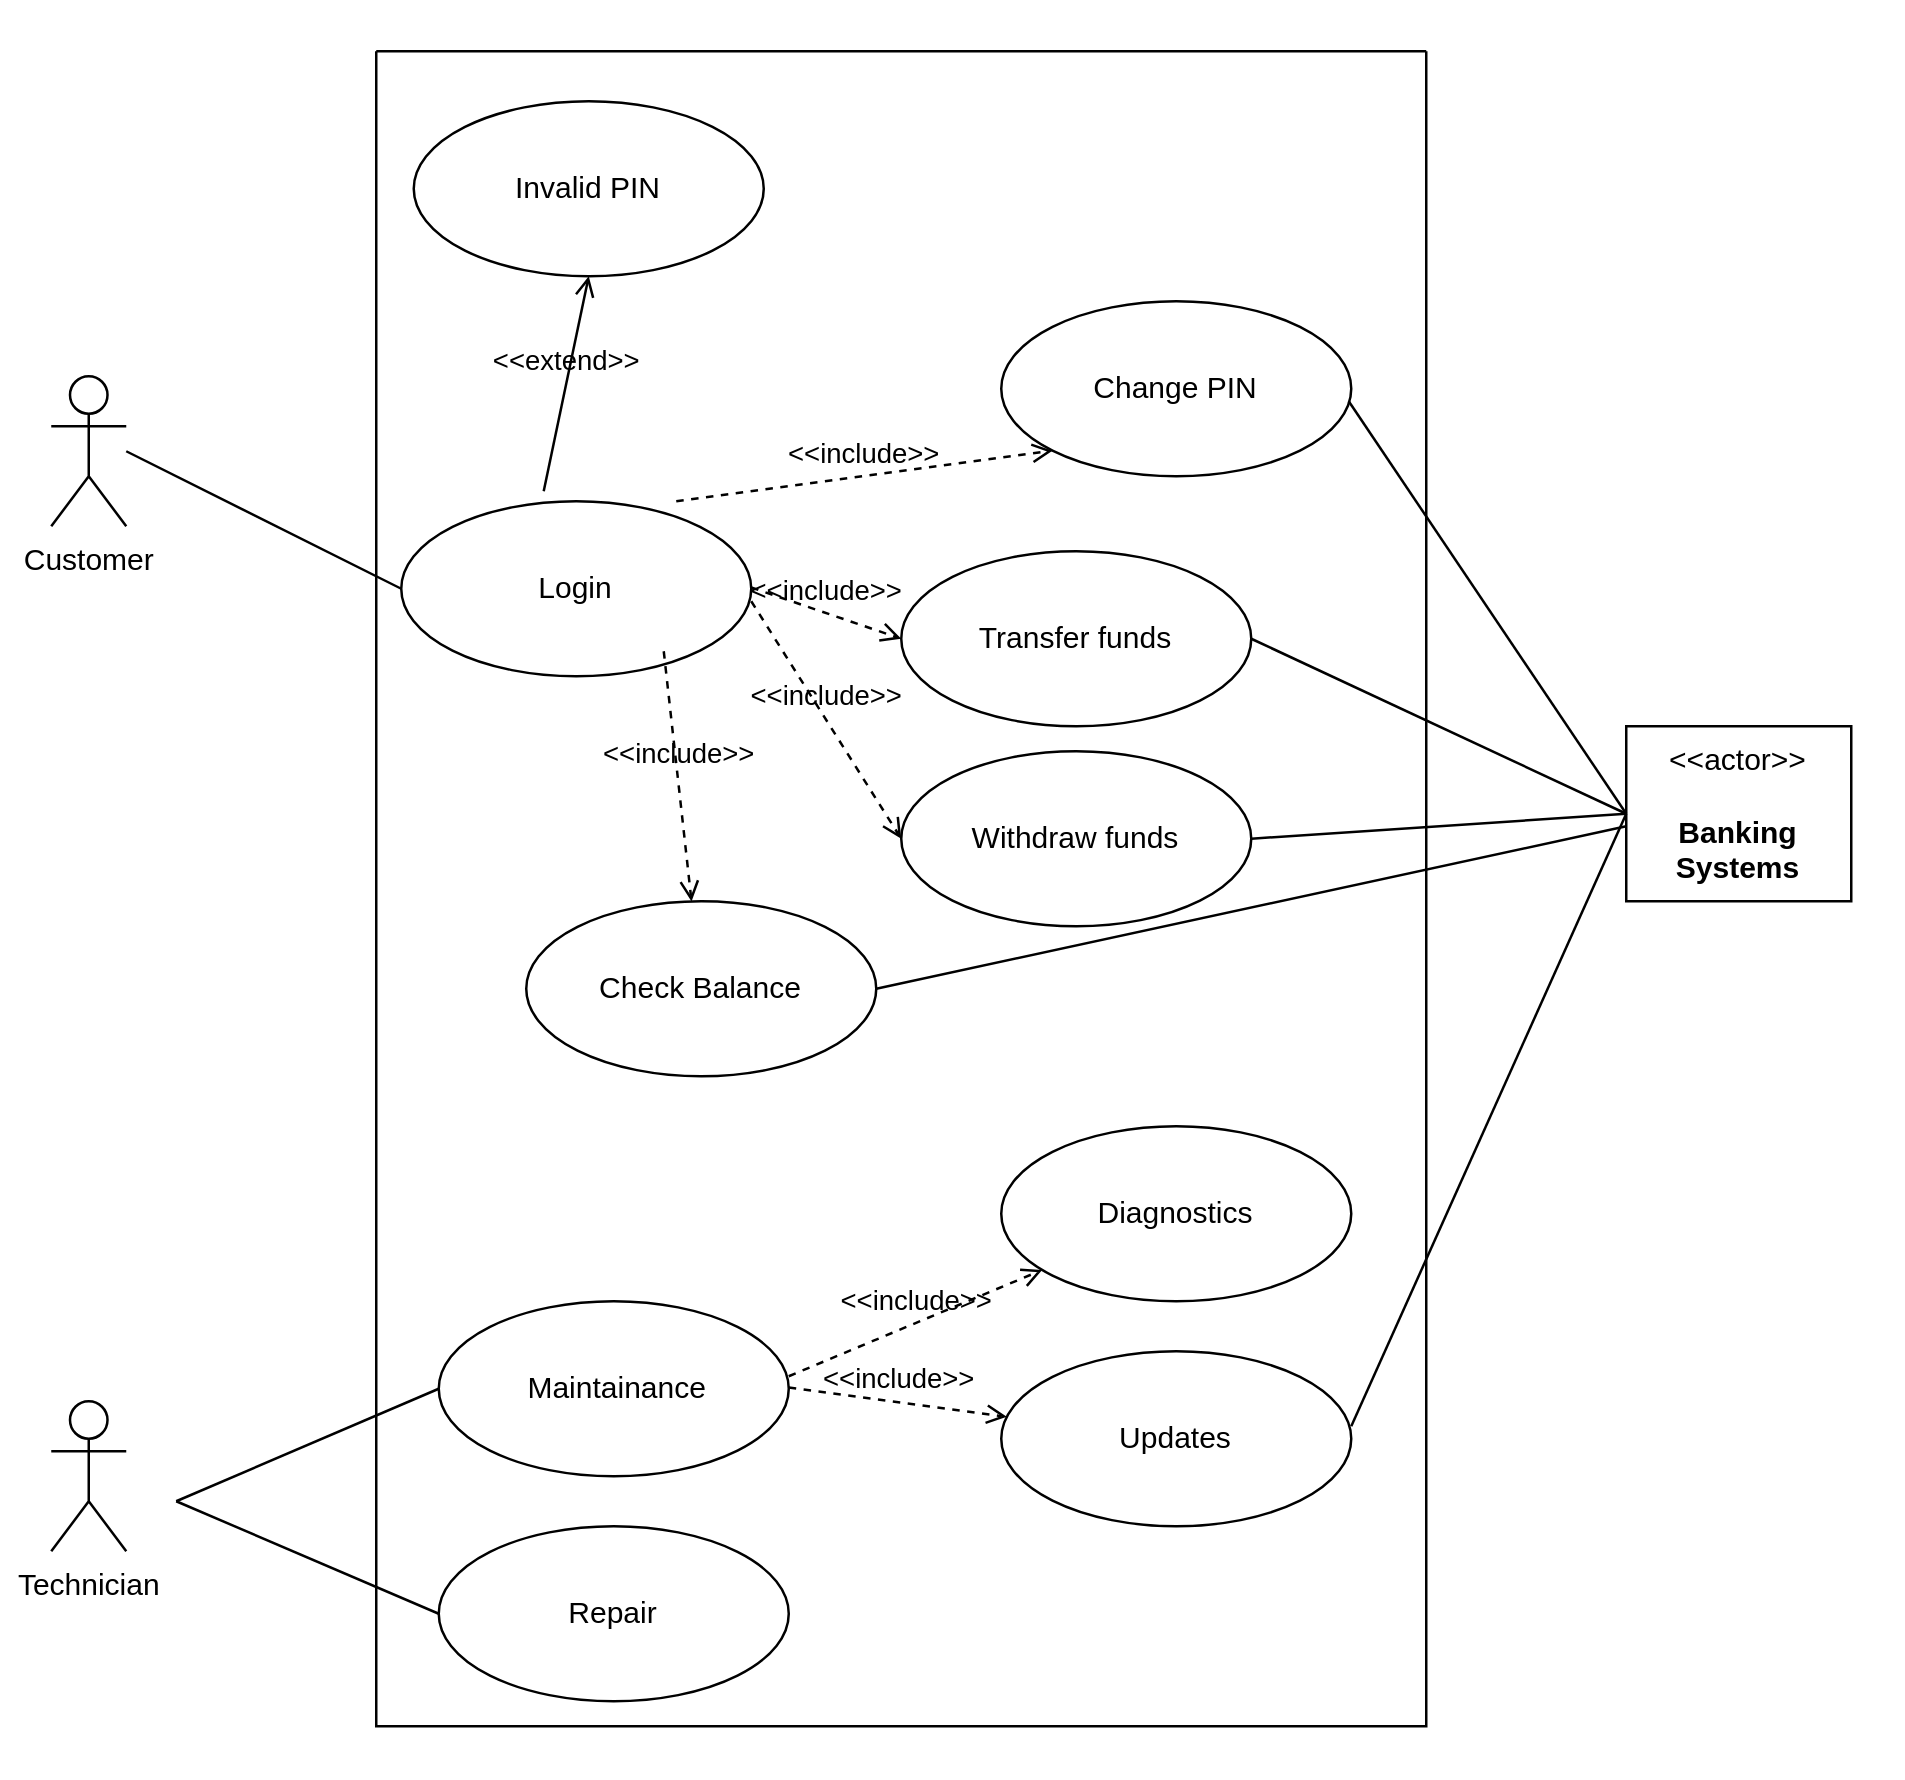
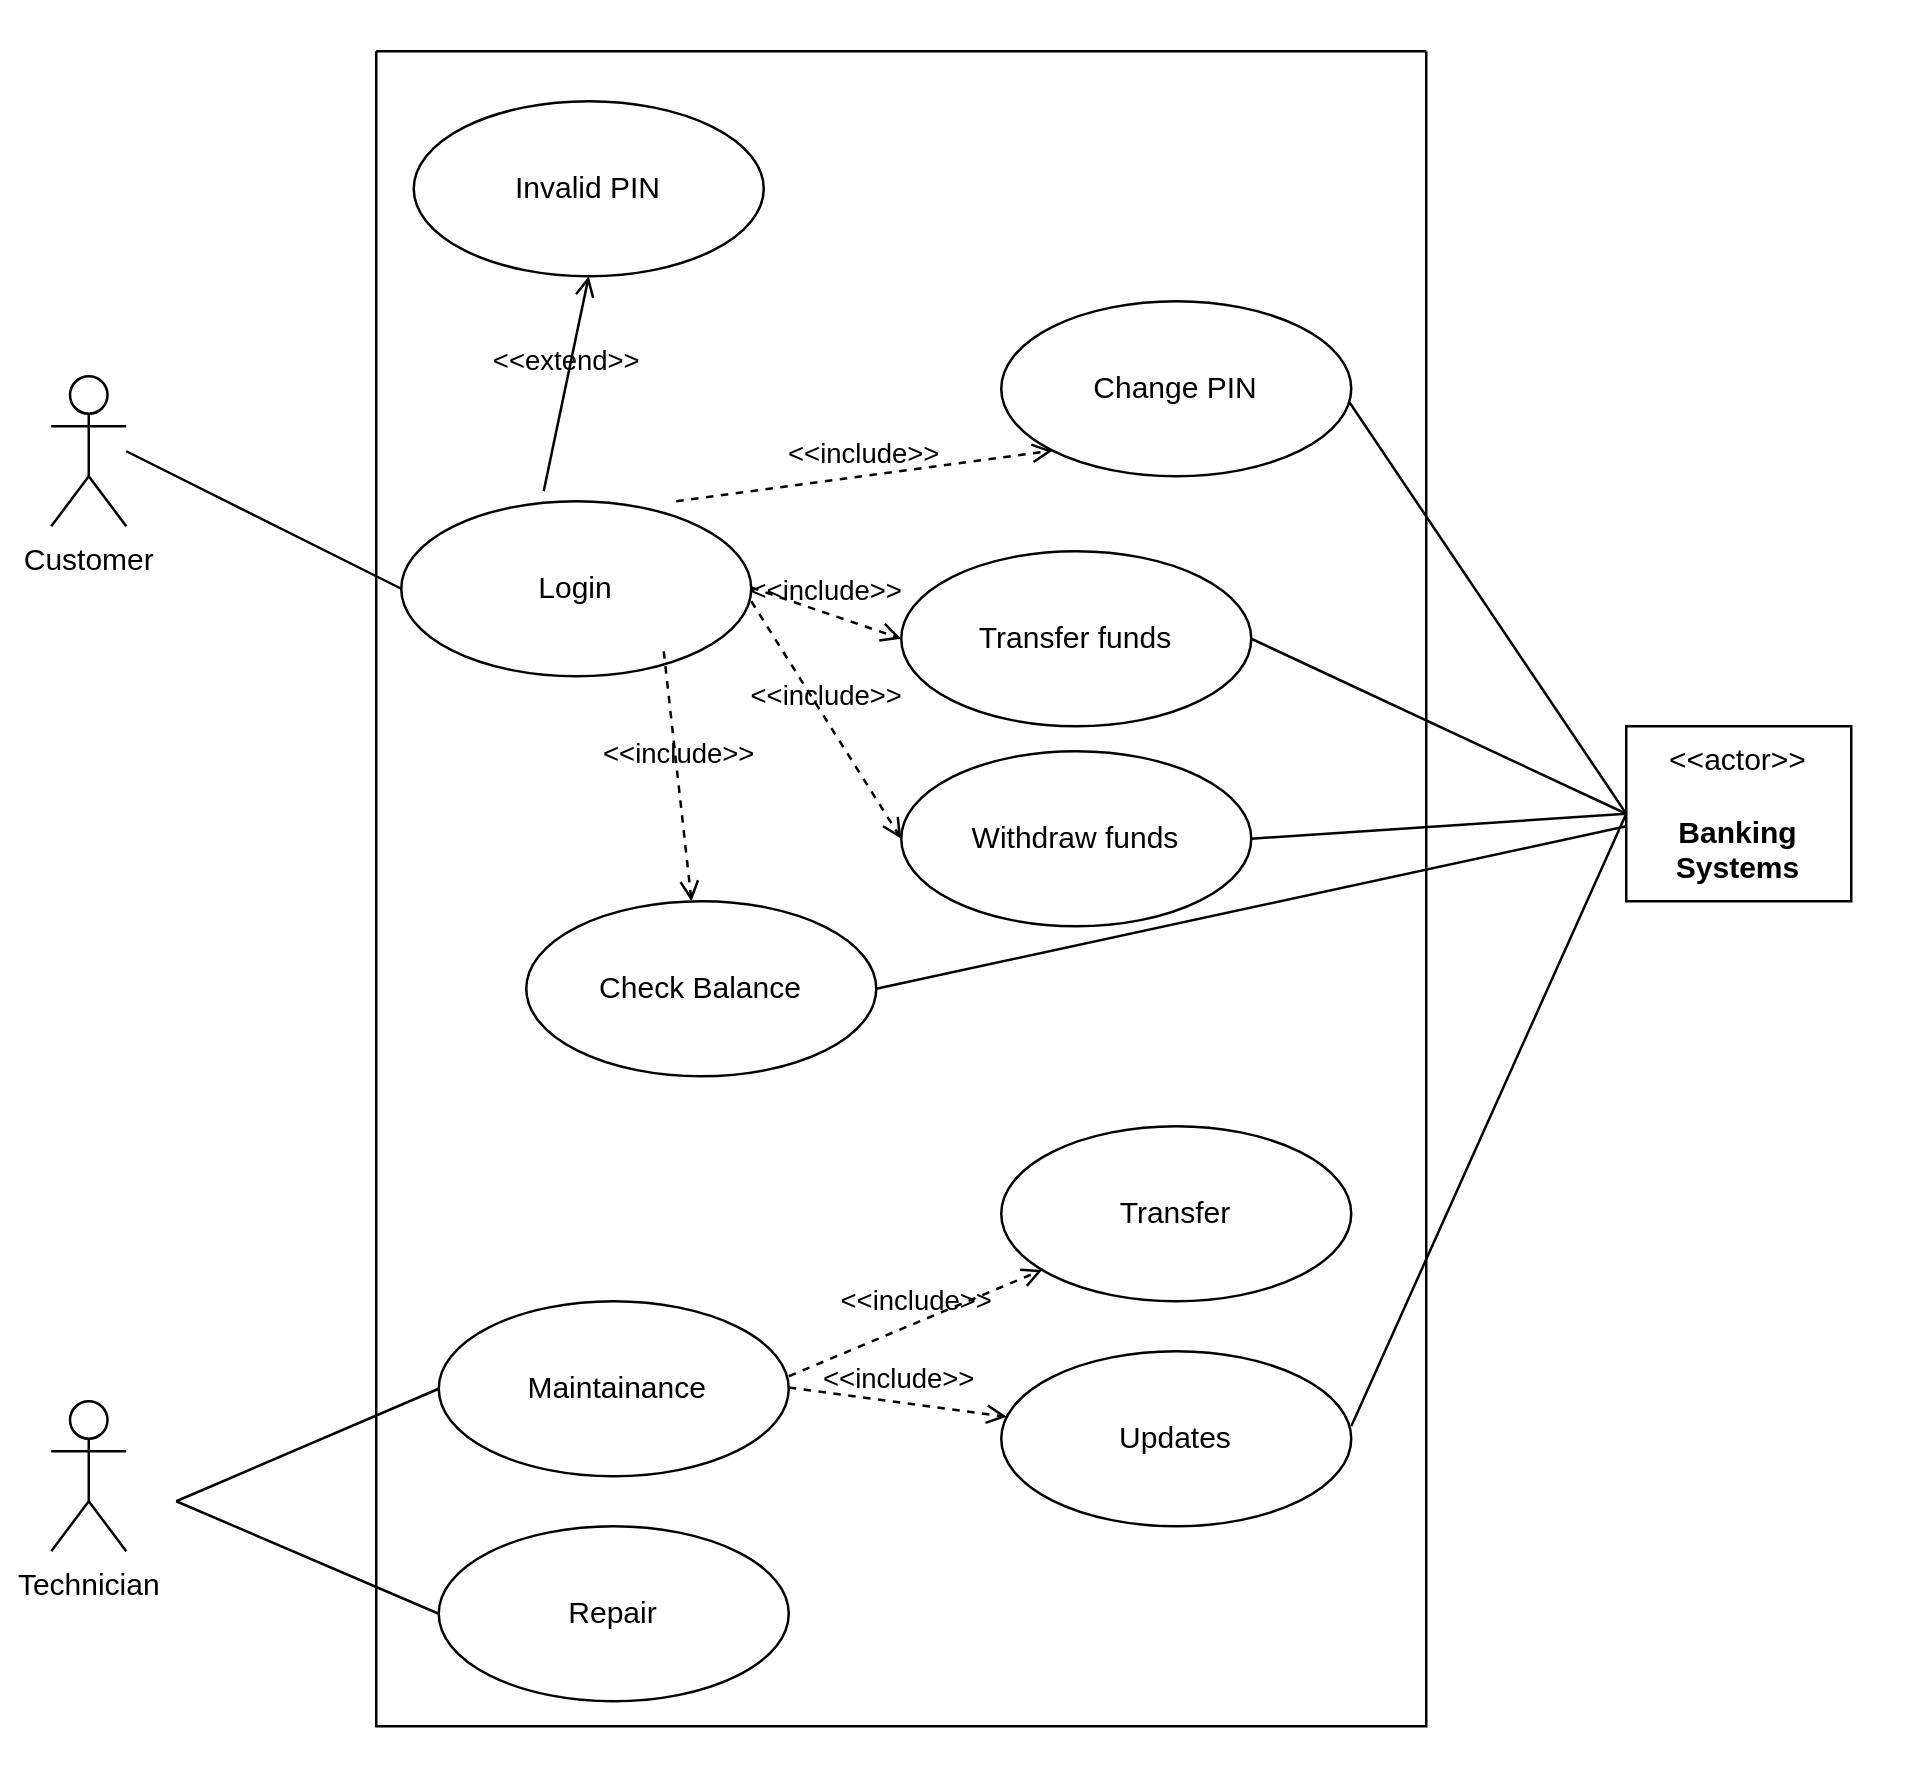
(1176, 1214) -> (1176, 1214)
